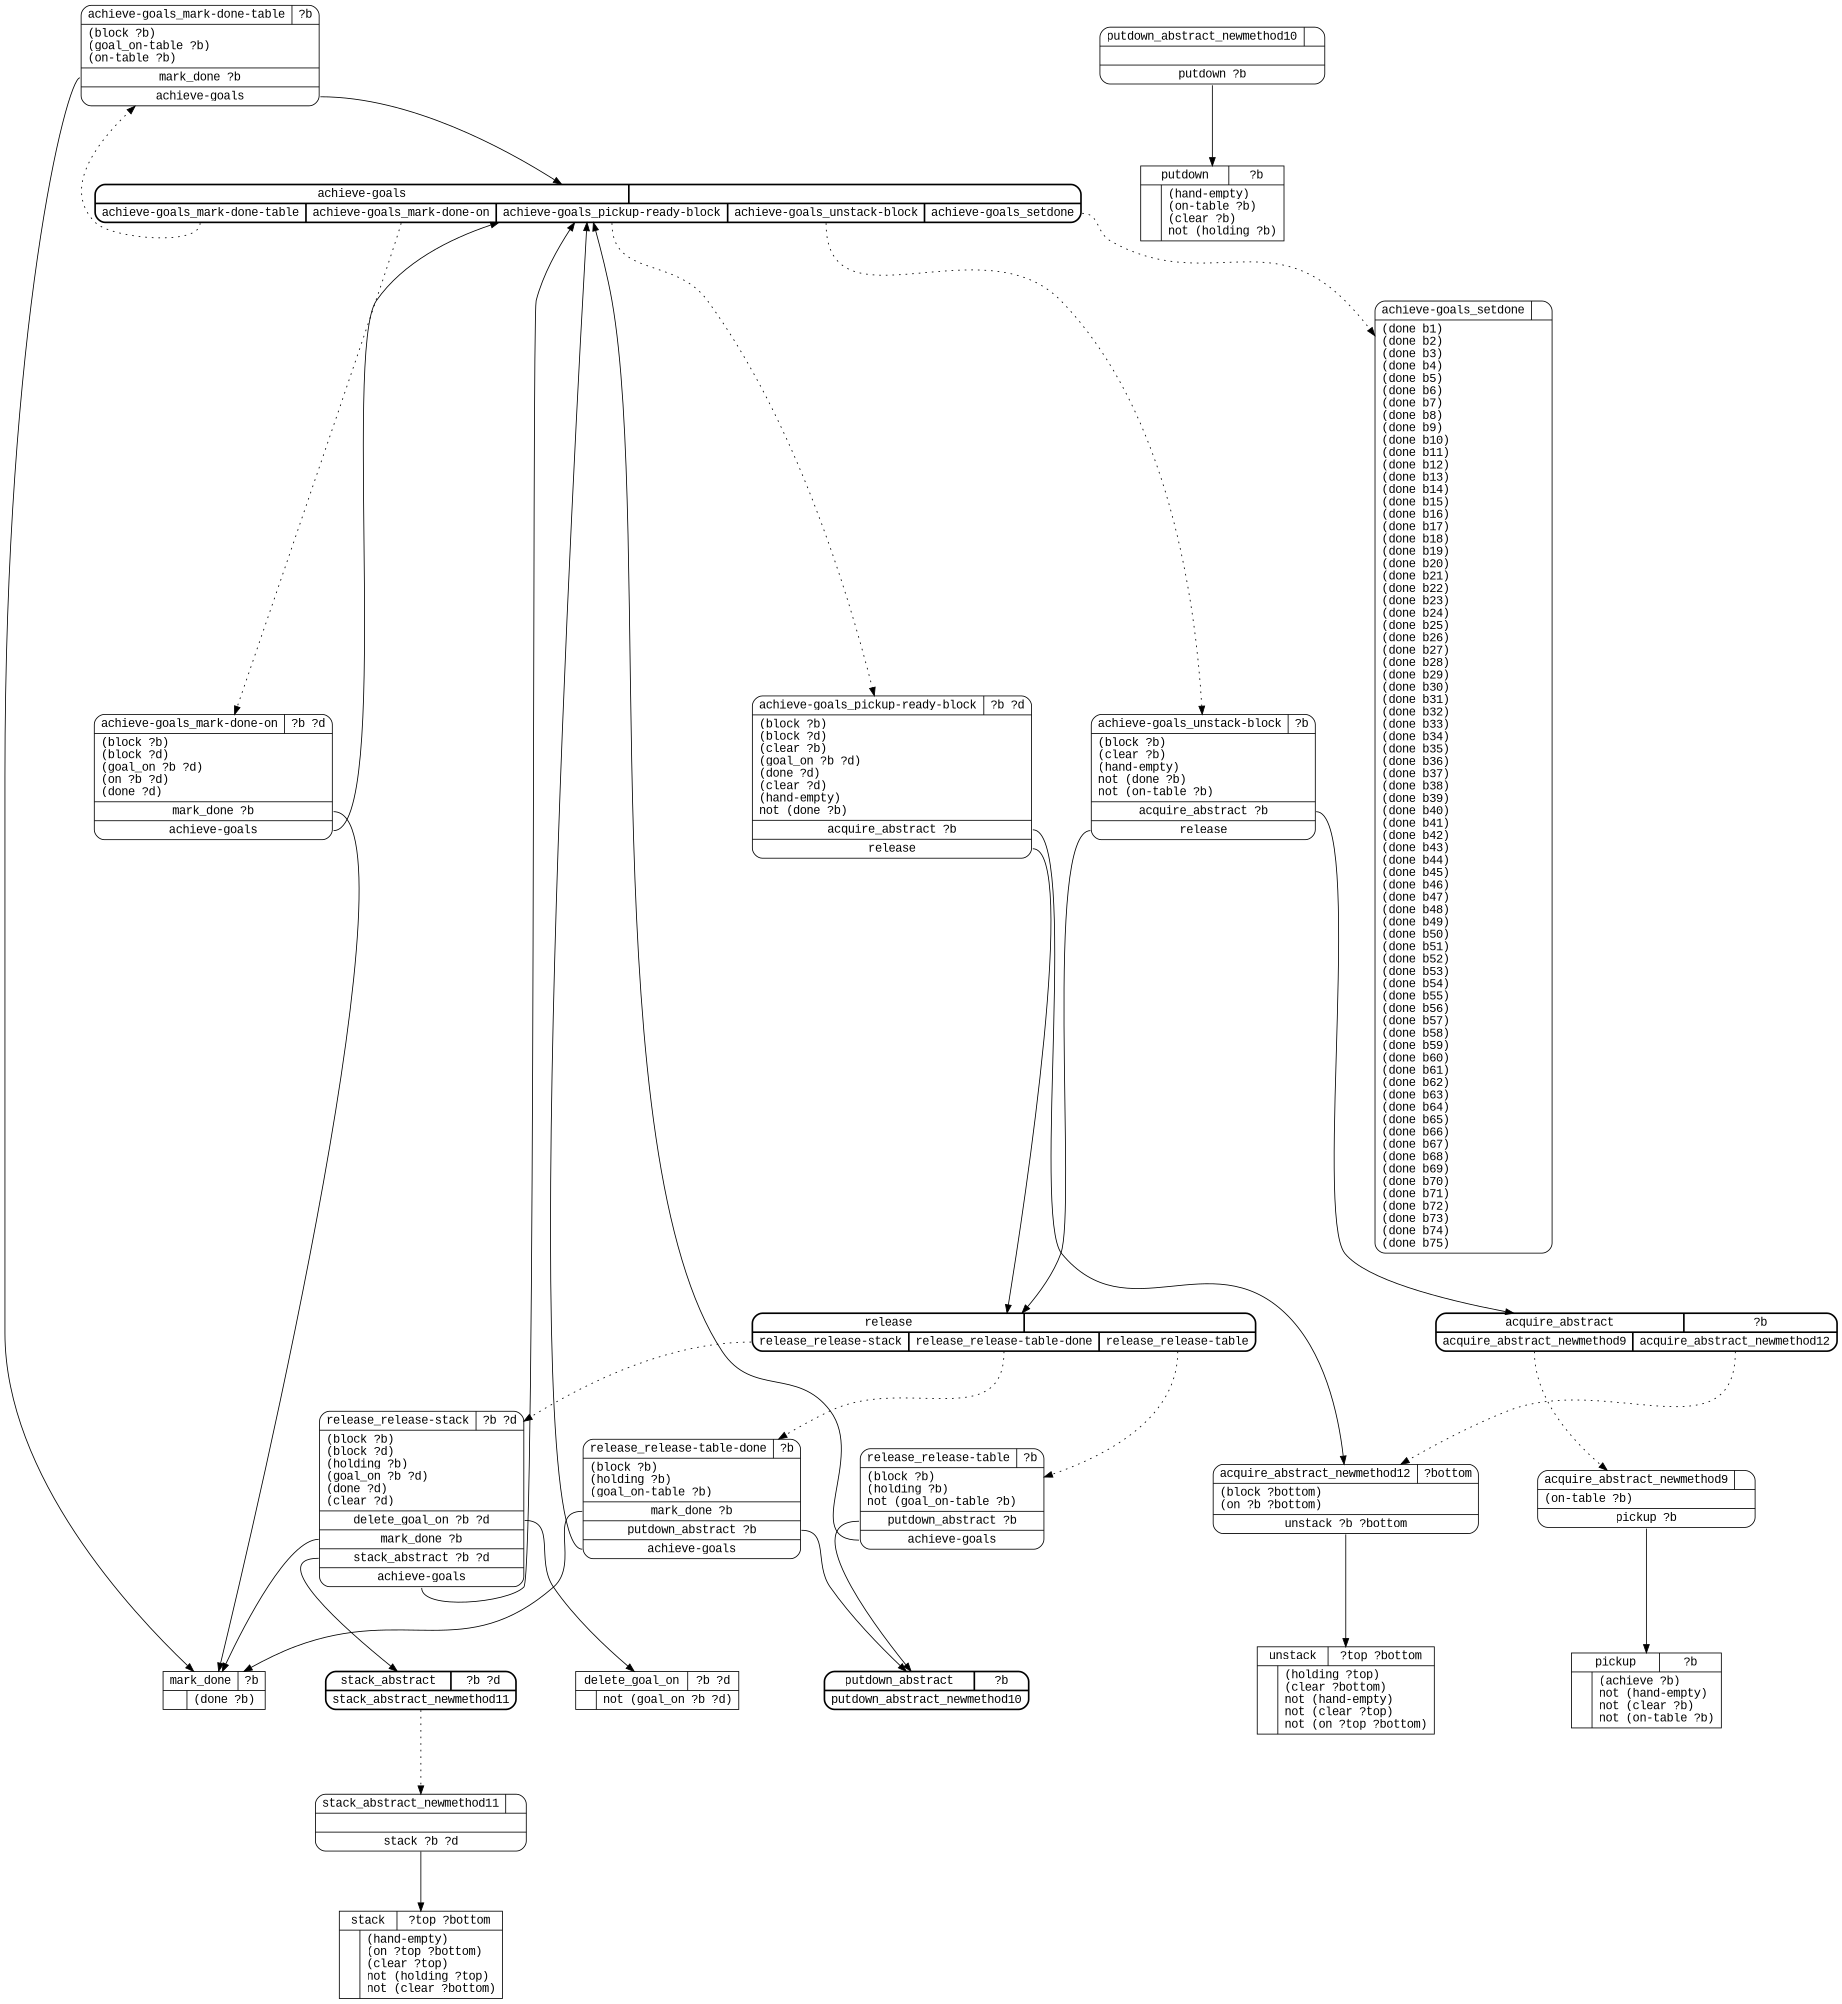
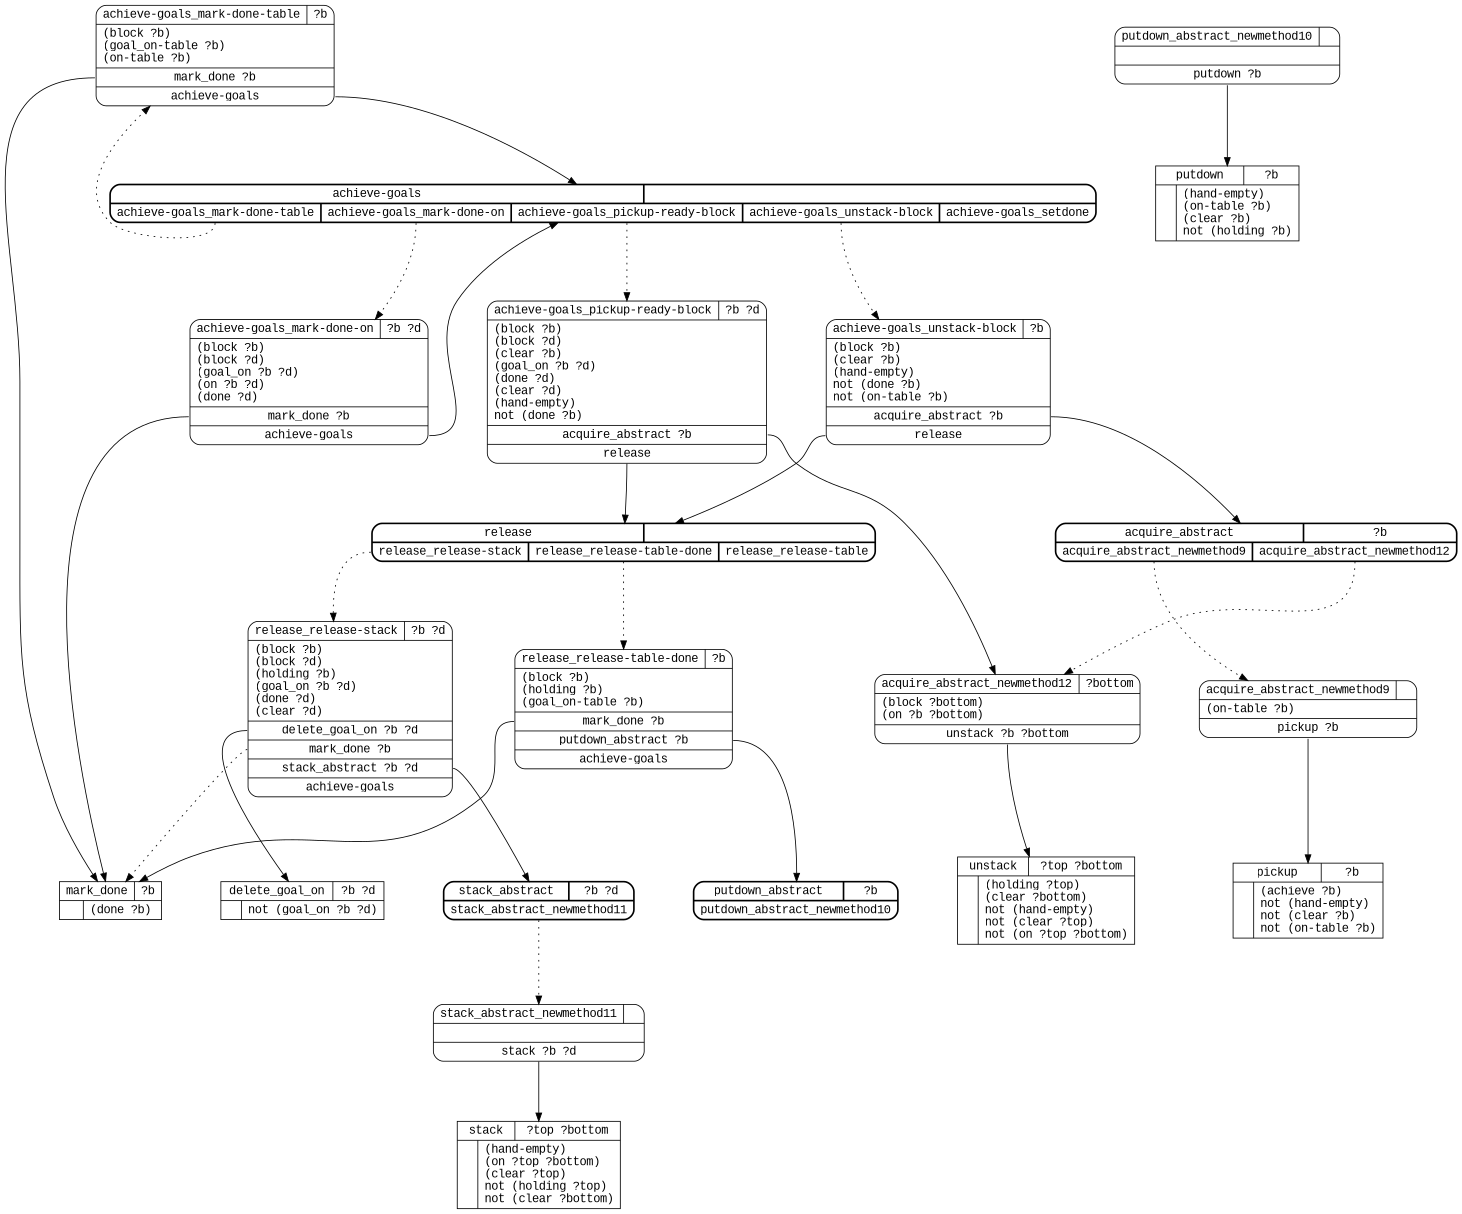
(1464, 777) -> none
(557, 892) -> none
(533, 960) -> none
(952, 1499) -> none
(264, 1594) -> (187, 810)
